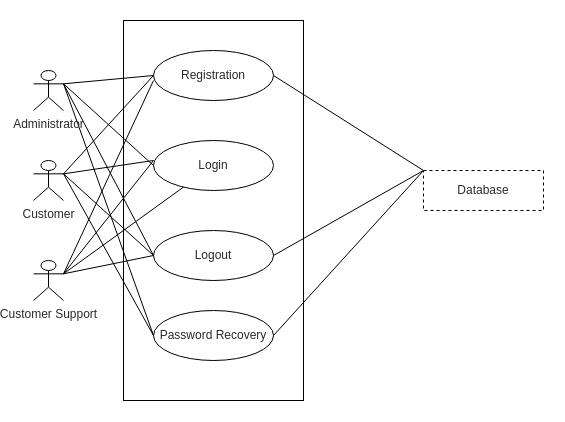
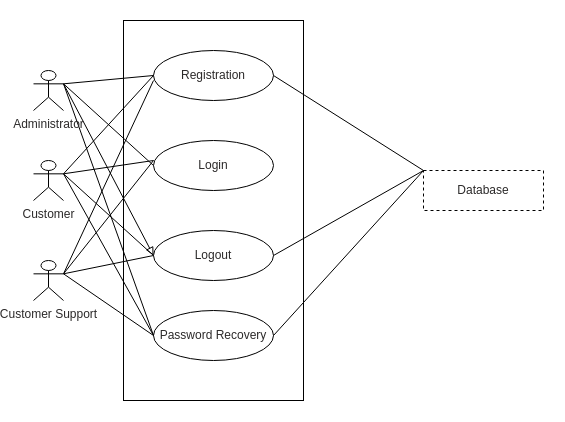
(123, 231) -> (107, 304)
(149, 247) -> (149, 247)
